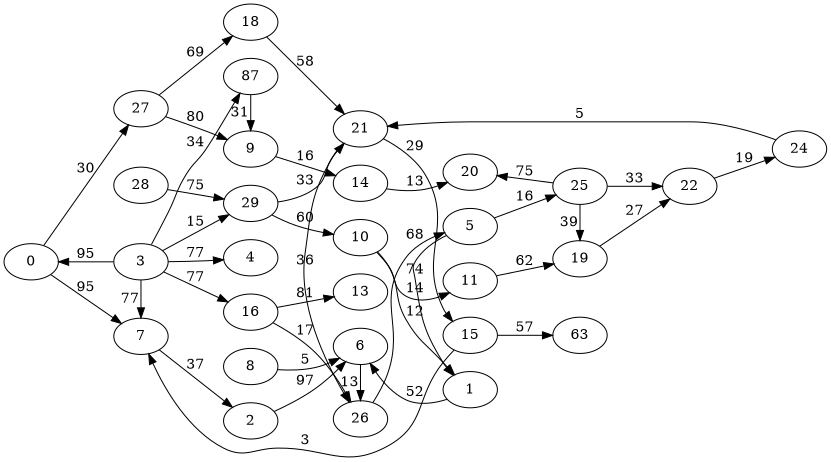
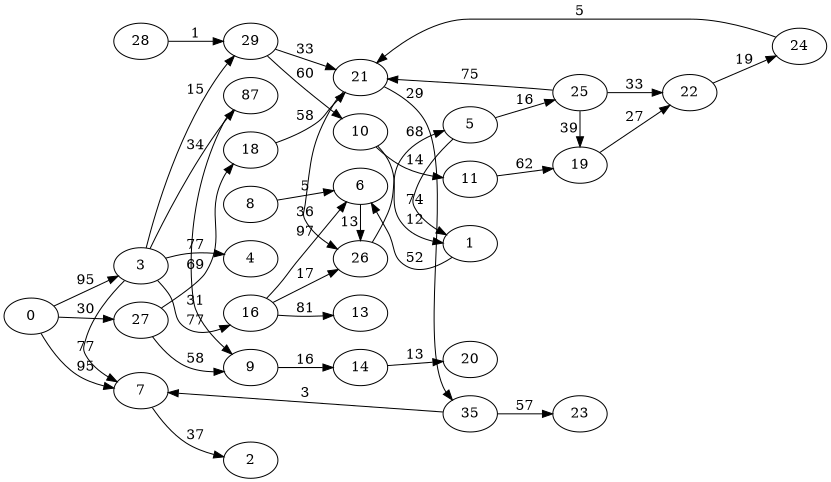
(196, 117) -> (196, 359)
(530, 180) -> (475, 84)
(196, 186) -> (196, 34)
(91, 262) -> (81, 293)
(470, 335) -> (470, 414)
(580, 335) -> (580, 414)
(308, 393) -> (303, 254)
